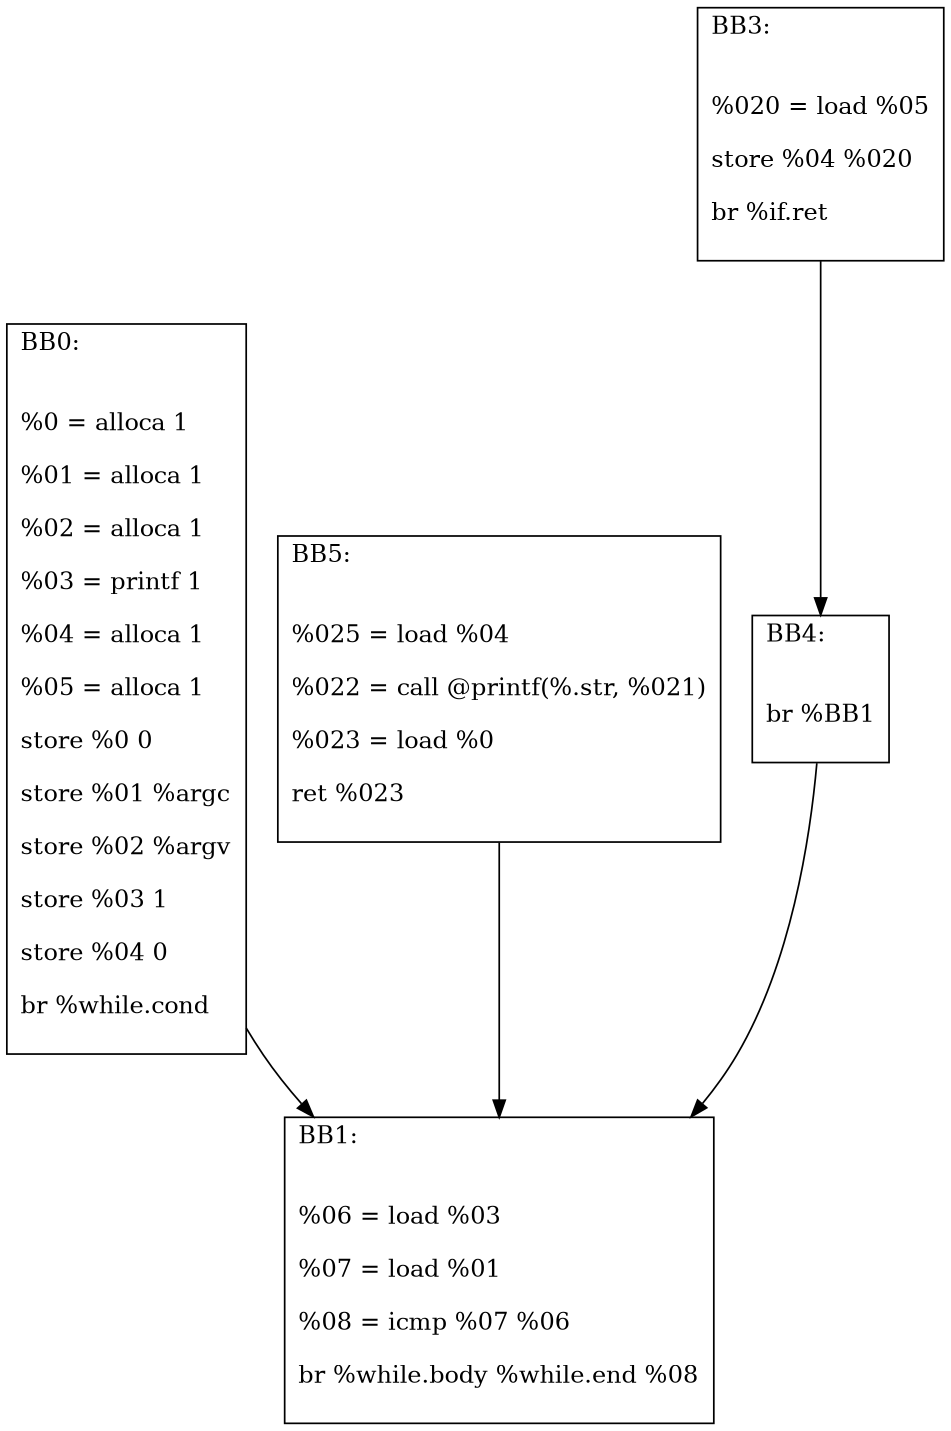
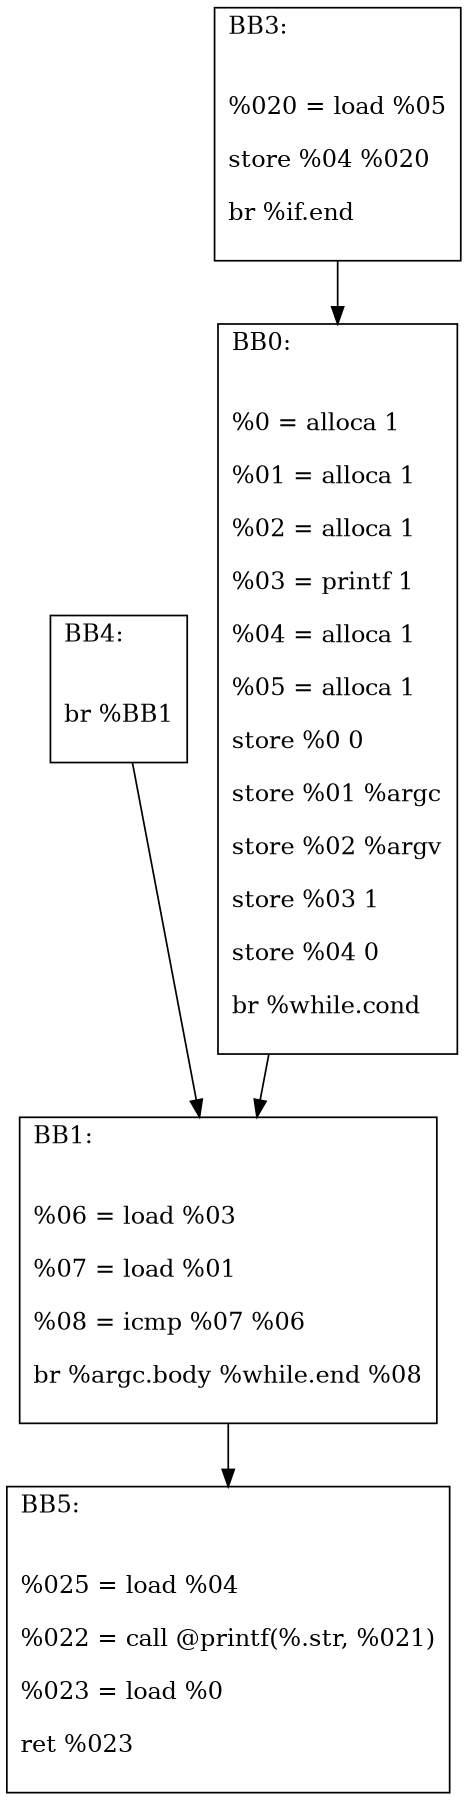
(770, 213) -> (292, 213)
(821, 429) -> (338, 284)
(499, 971) -> (228, 1446)
(499, 1375) -> (228, 1375)
